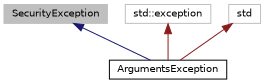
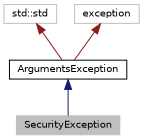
(168, 14) -> (30, 14)
(245, 14) -> (107, 14)
(116, 44) -> (68, 103)
